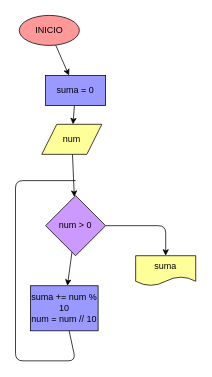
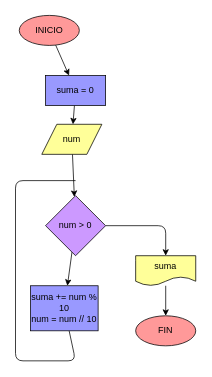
none -> (165, 297)
none -> (165, 330)
